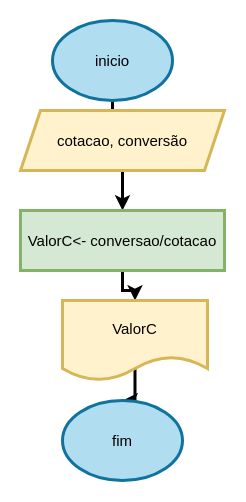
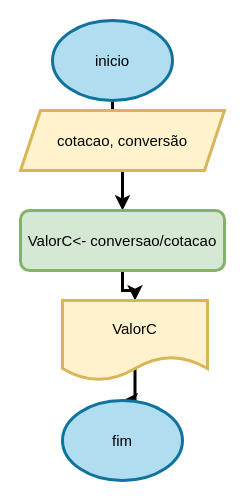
(123, 241) -> (123, 241)
